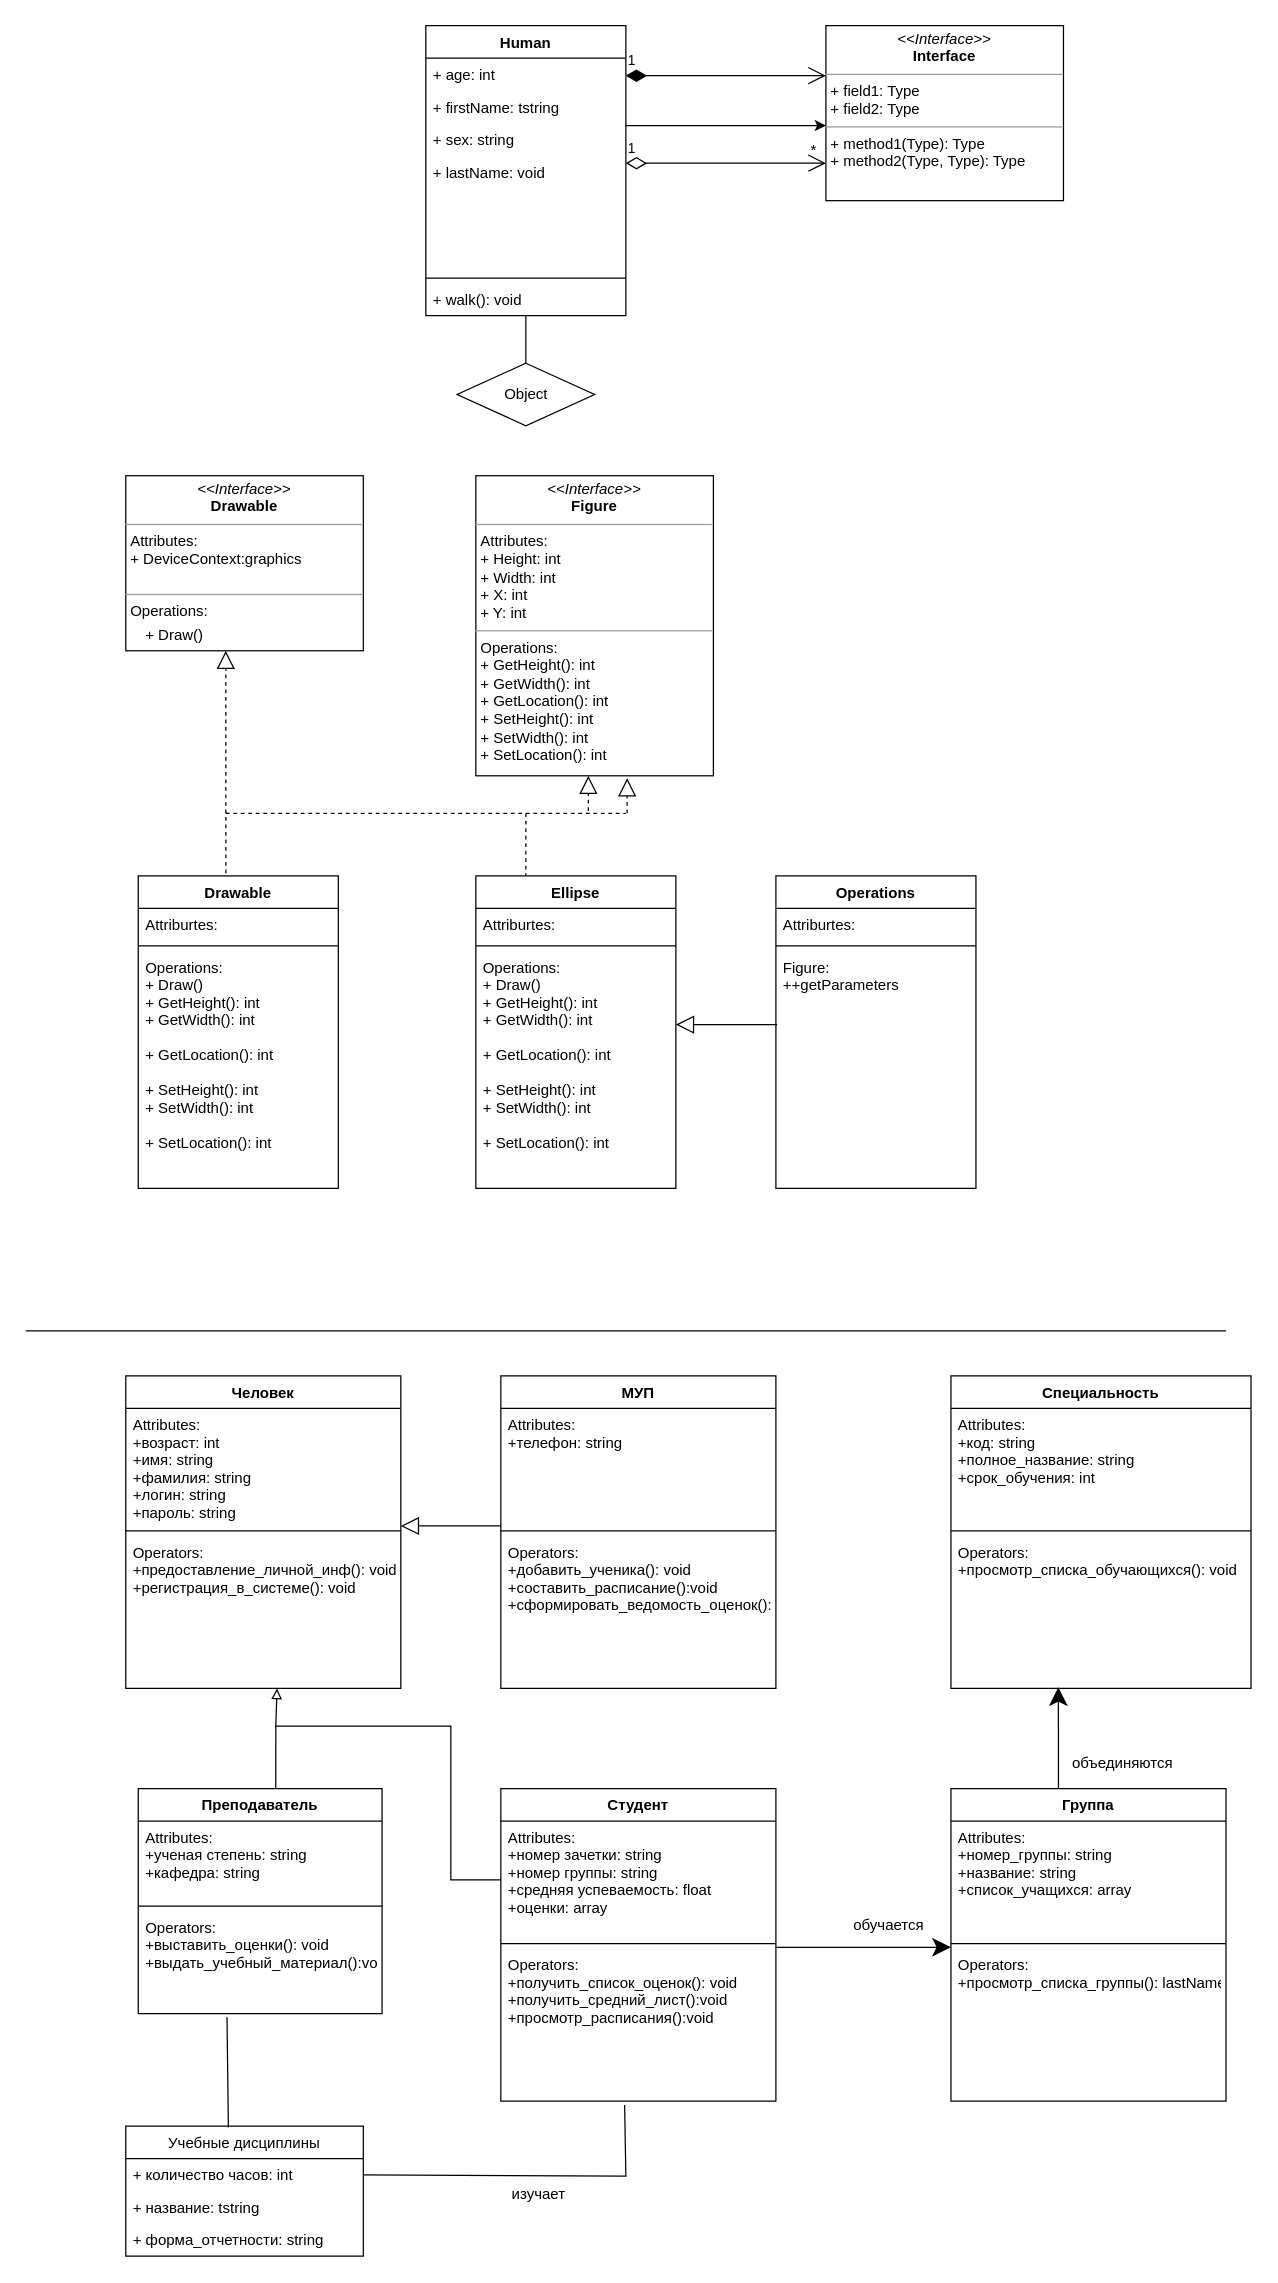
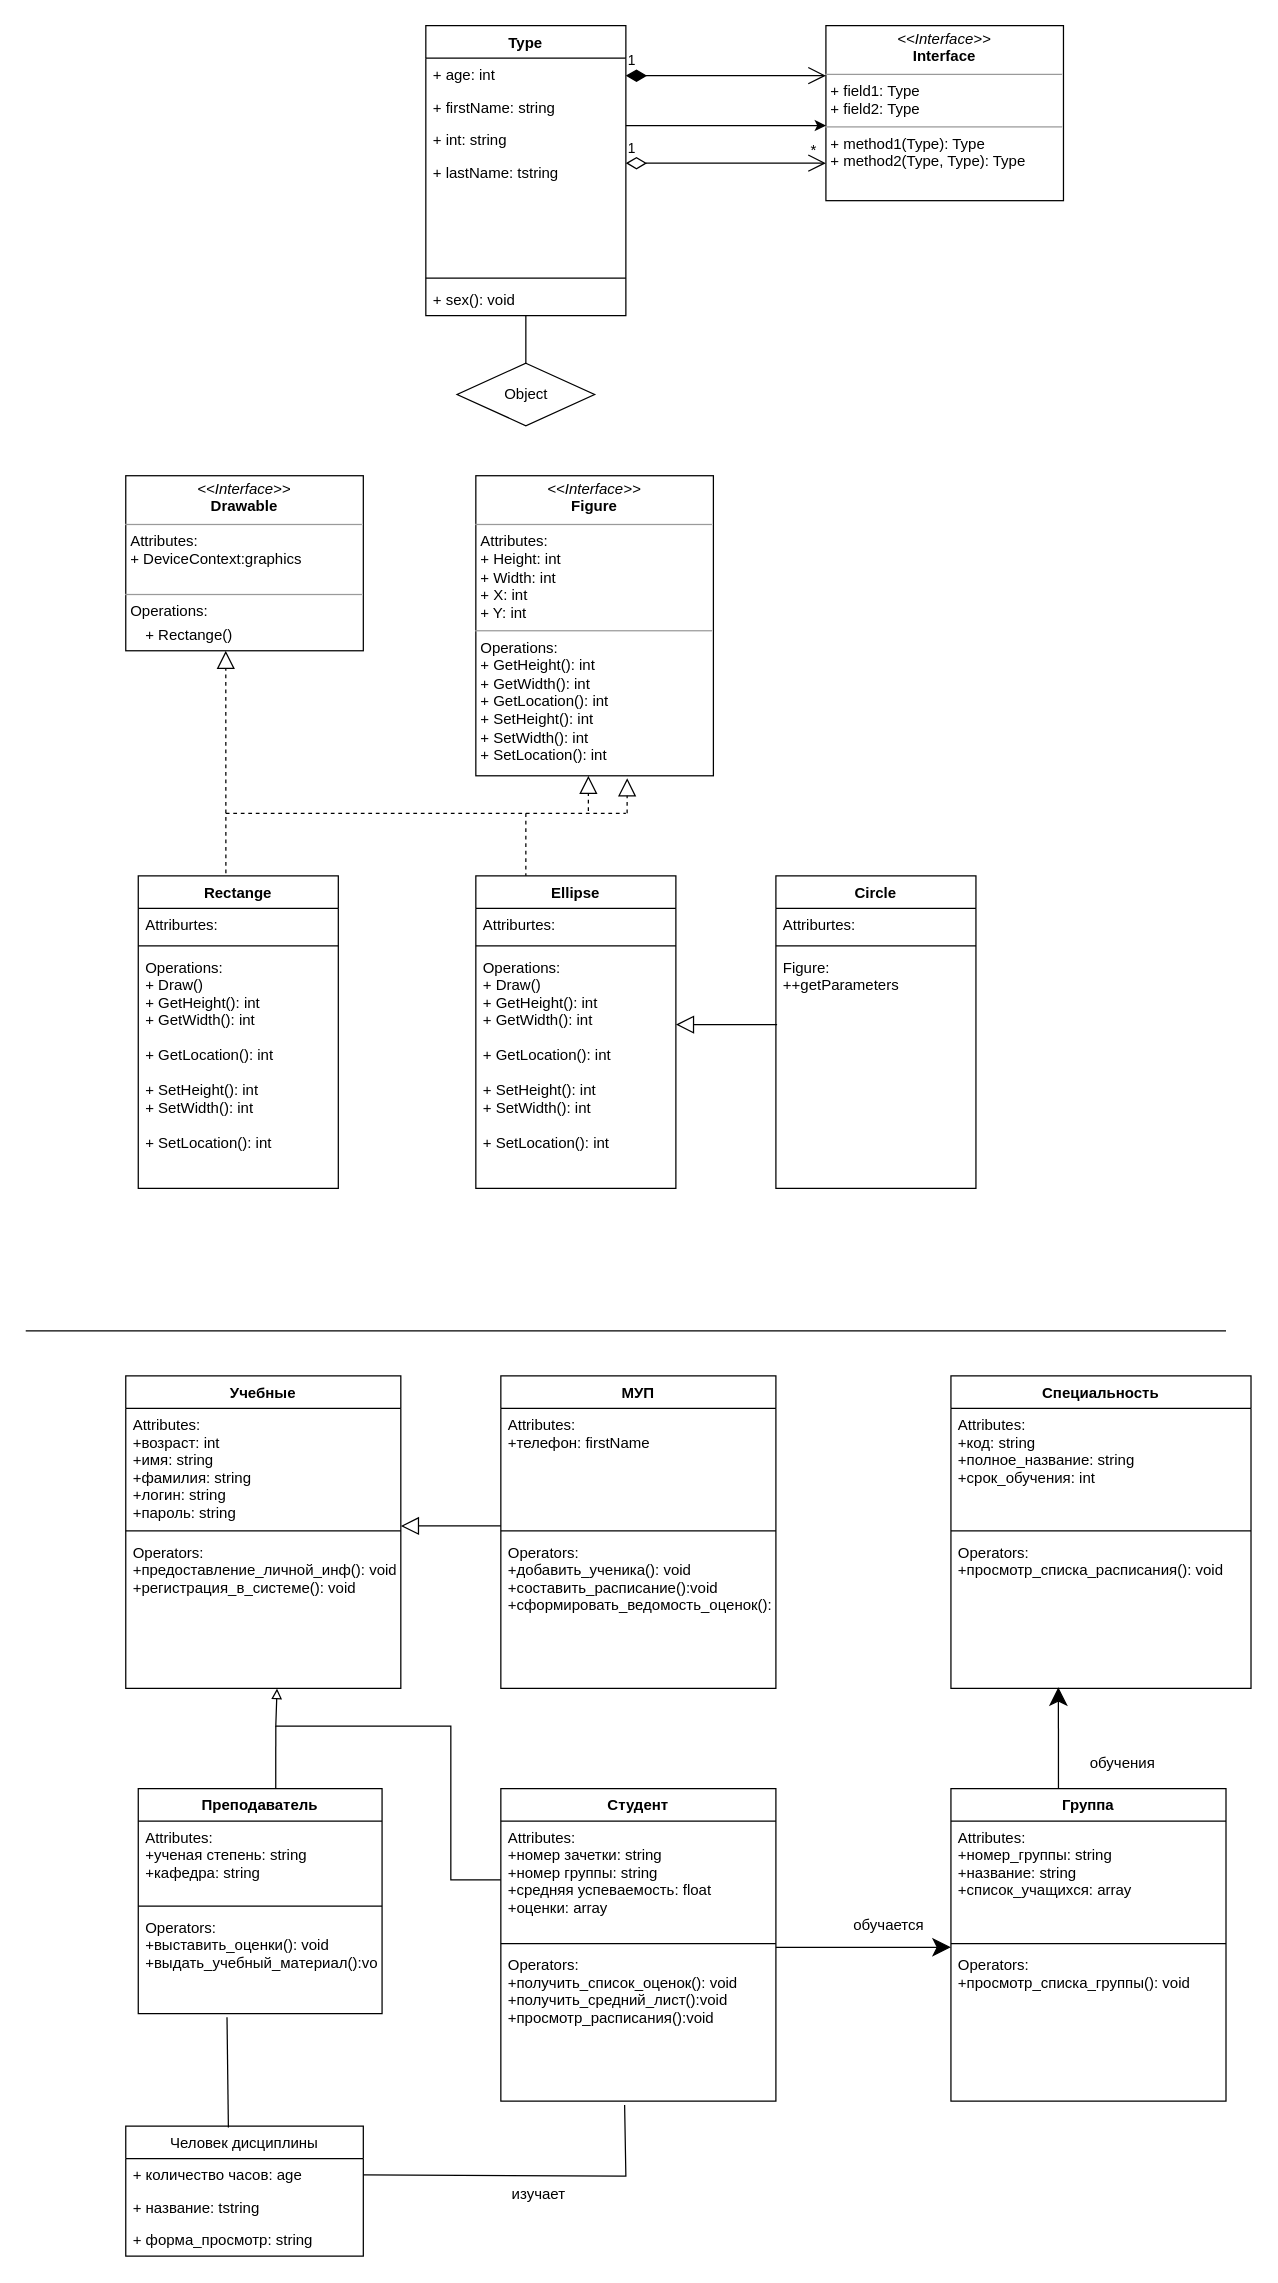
(525, 43) -> (525, 43)
(507, 108) -> (503, 108)
(479, 140) -> (477, 140)
(490, 173) -> (503, 173)
(482, 300) -> (479, 300)
(177, 635) -> (193, 635)
(238, 893) -> (238, 893)
(875, 893) -> (875, 893)
(263, 1393) -> (263, 1393)
(550, 1425) -> (550, 1425)
(998, 1553) -> (998, 1553)
(1123, 1763) -> (1123, 1763)
(998, 1965) -> (998, 1965)
(244, 2143) -> (244, 2143)
(219, 2175) -> (221, 2175)
(234, 2240) -> (226, 2240)
